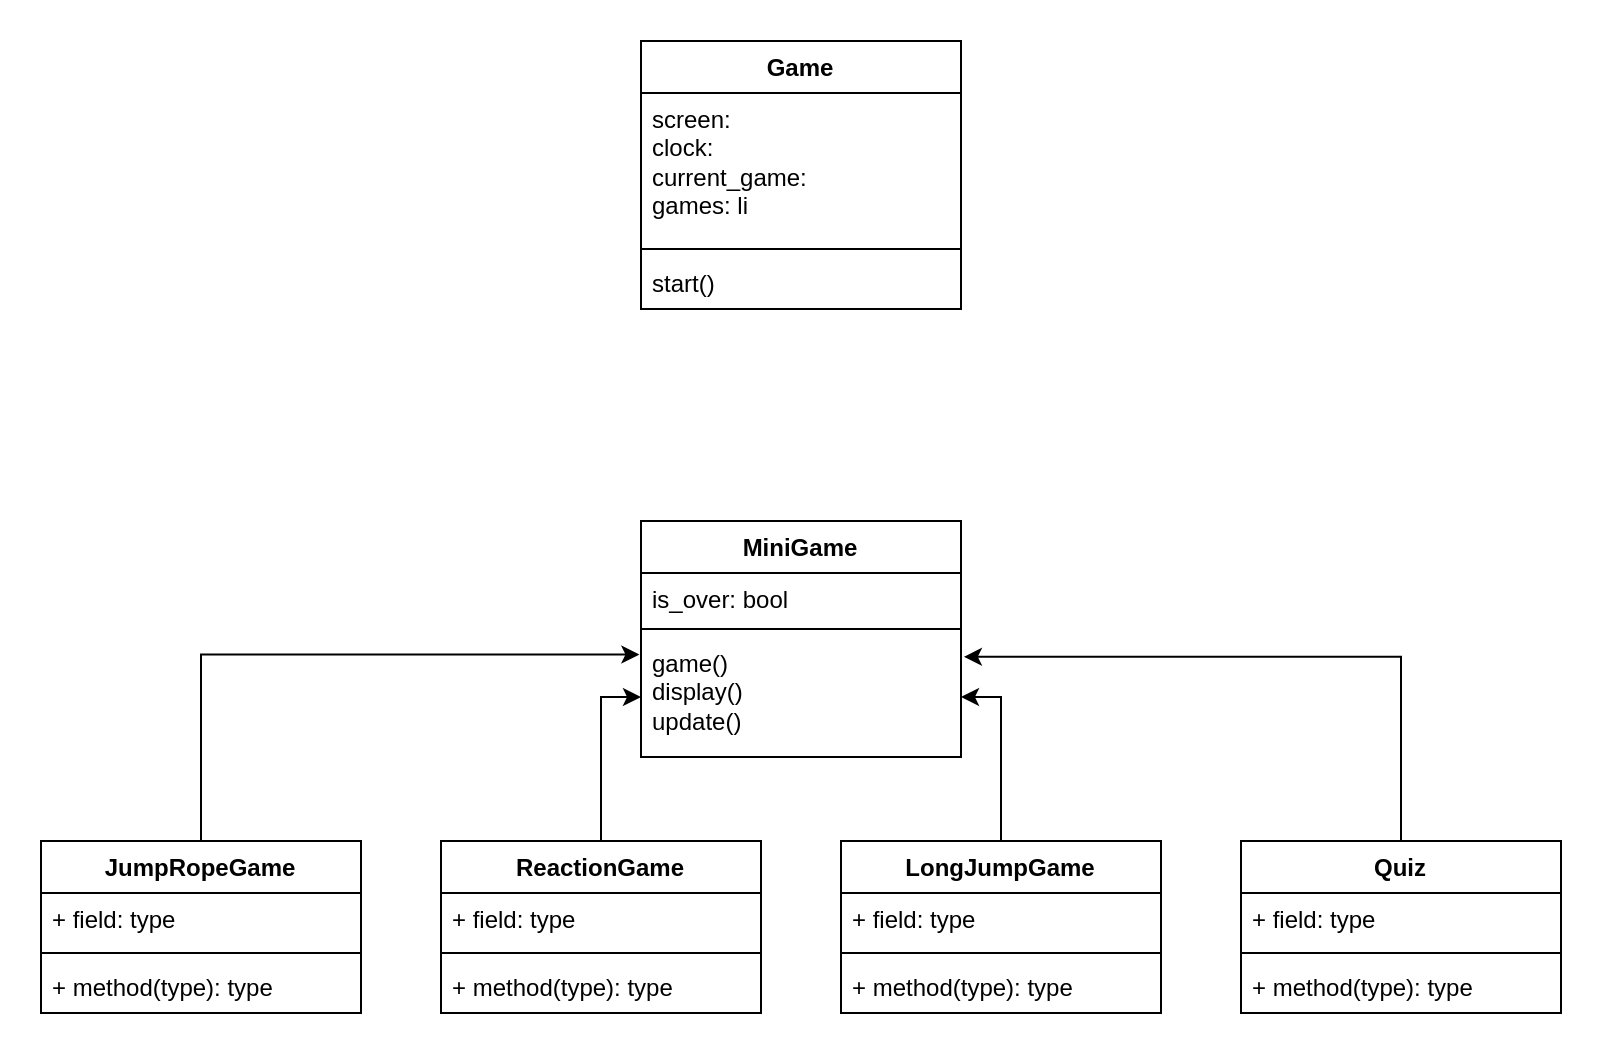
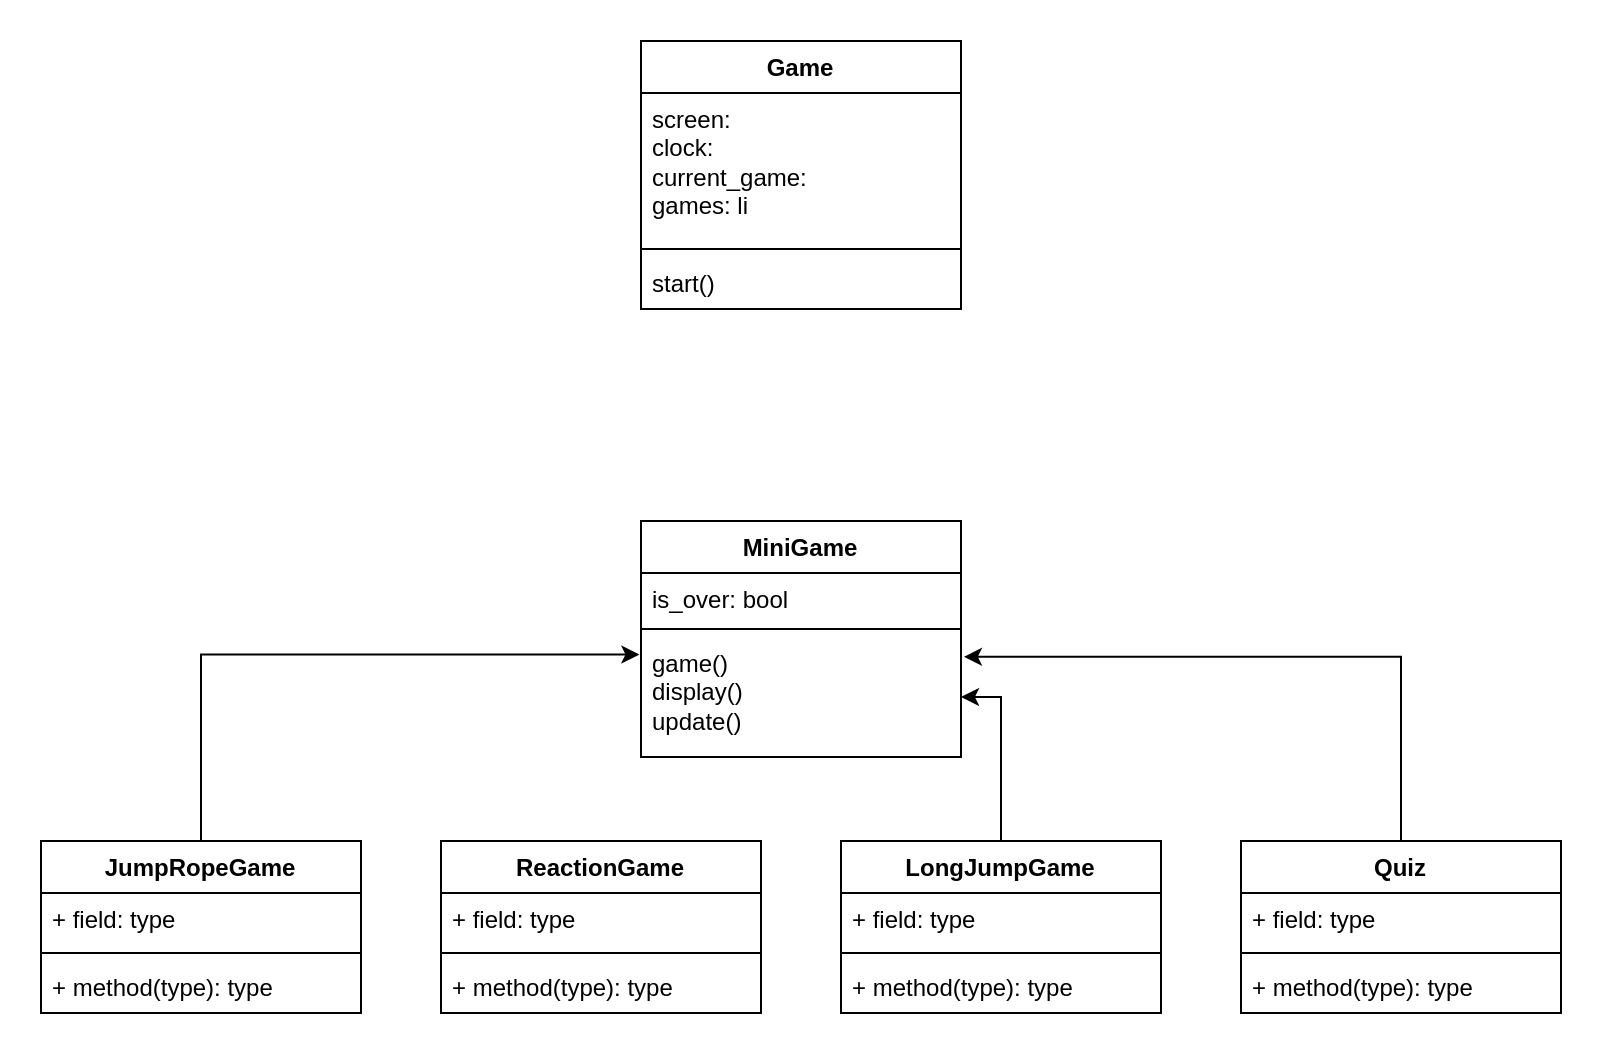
(601, 756) -> none
